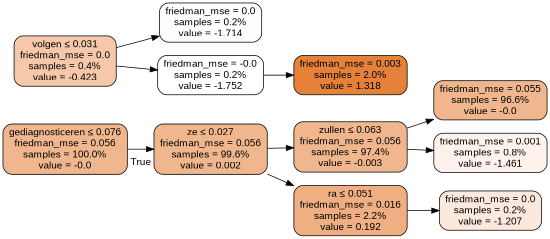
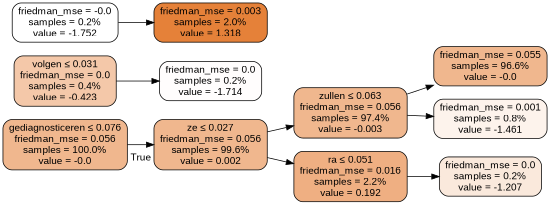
(133, 68) -> none
